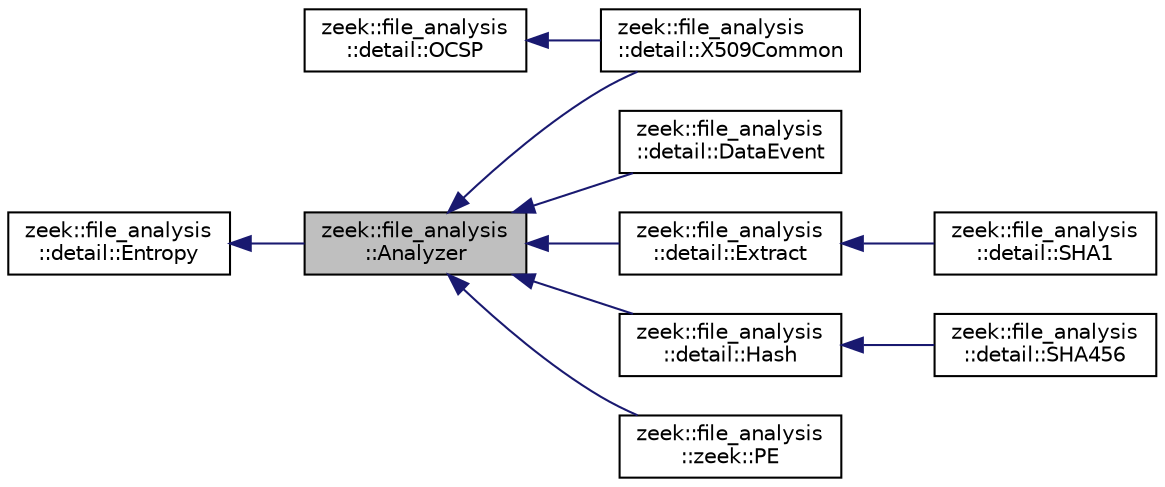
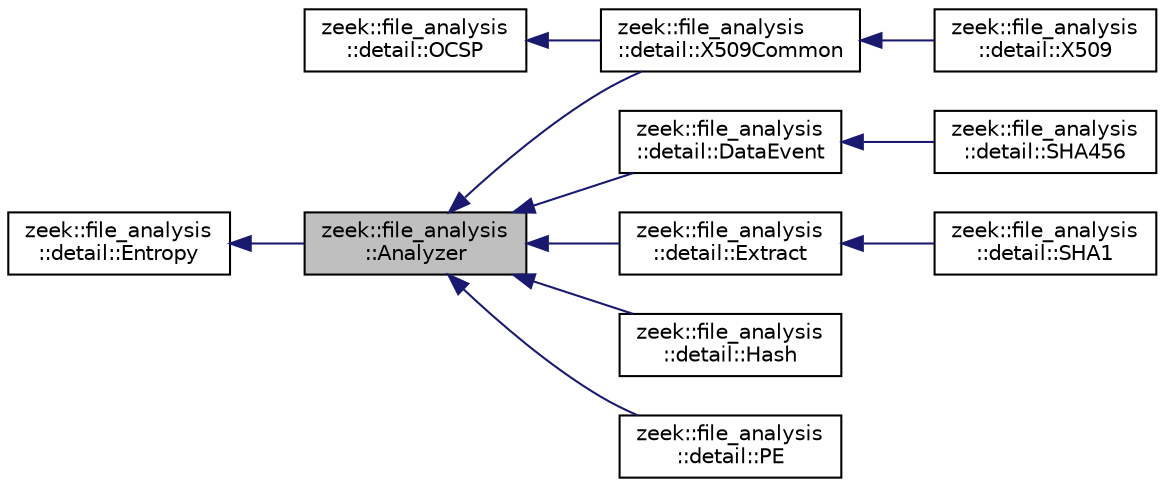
none -> (1045, 40)
(899, 345) -> (899, 142)
(730, 447) -> (730, 447)
